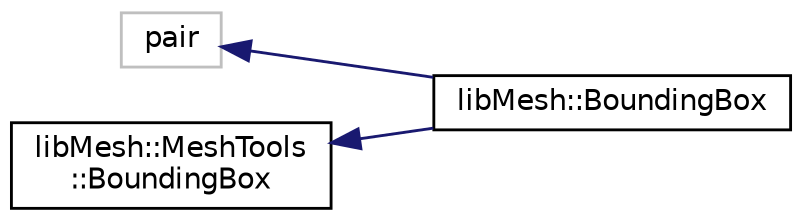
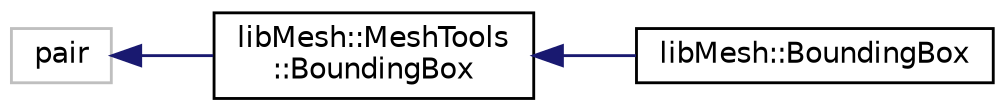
(342, 64) -> (177, 56)
